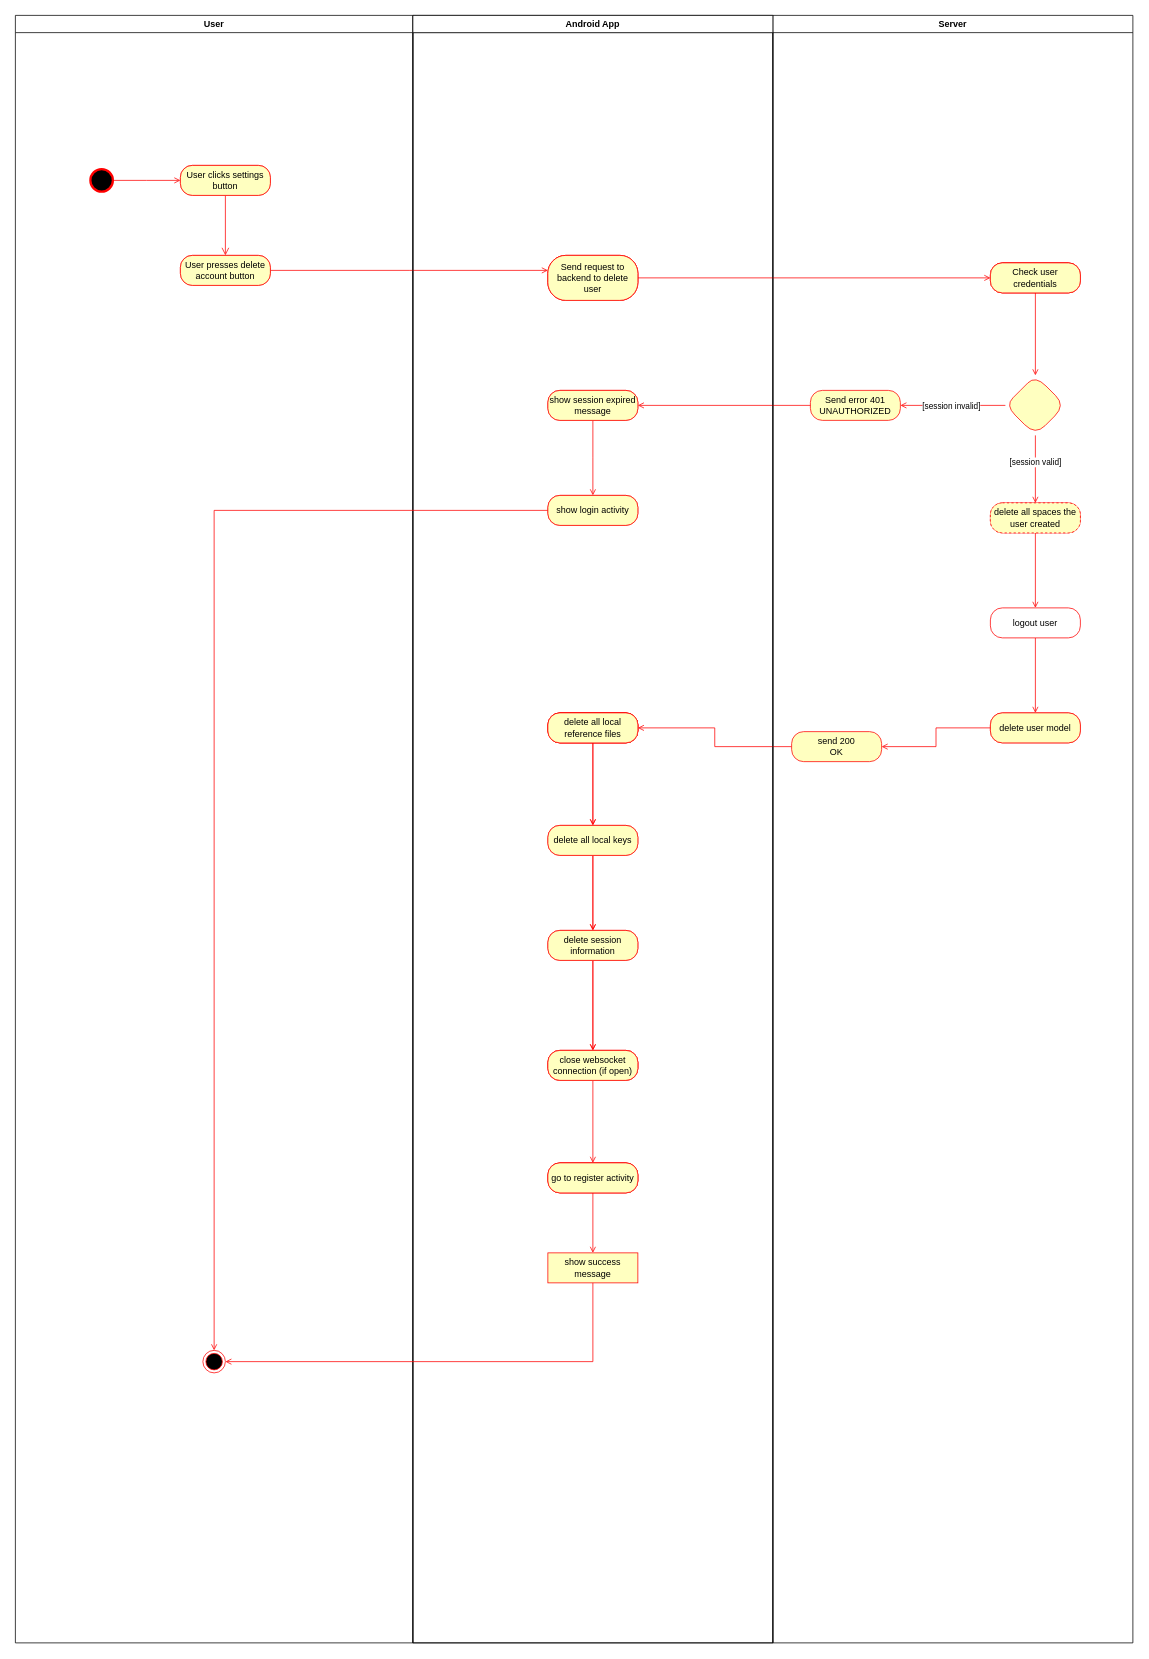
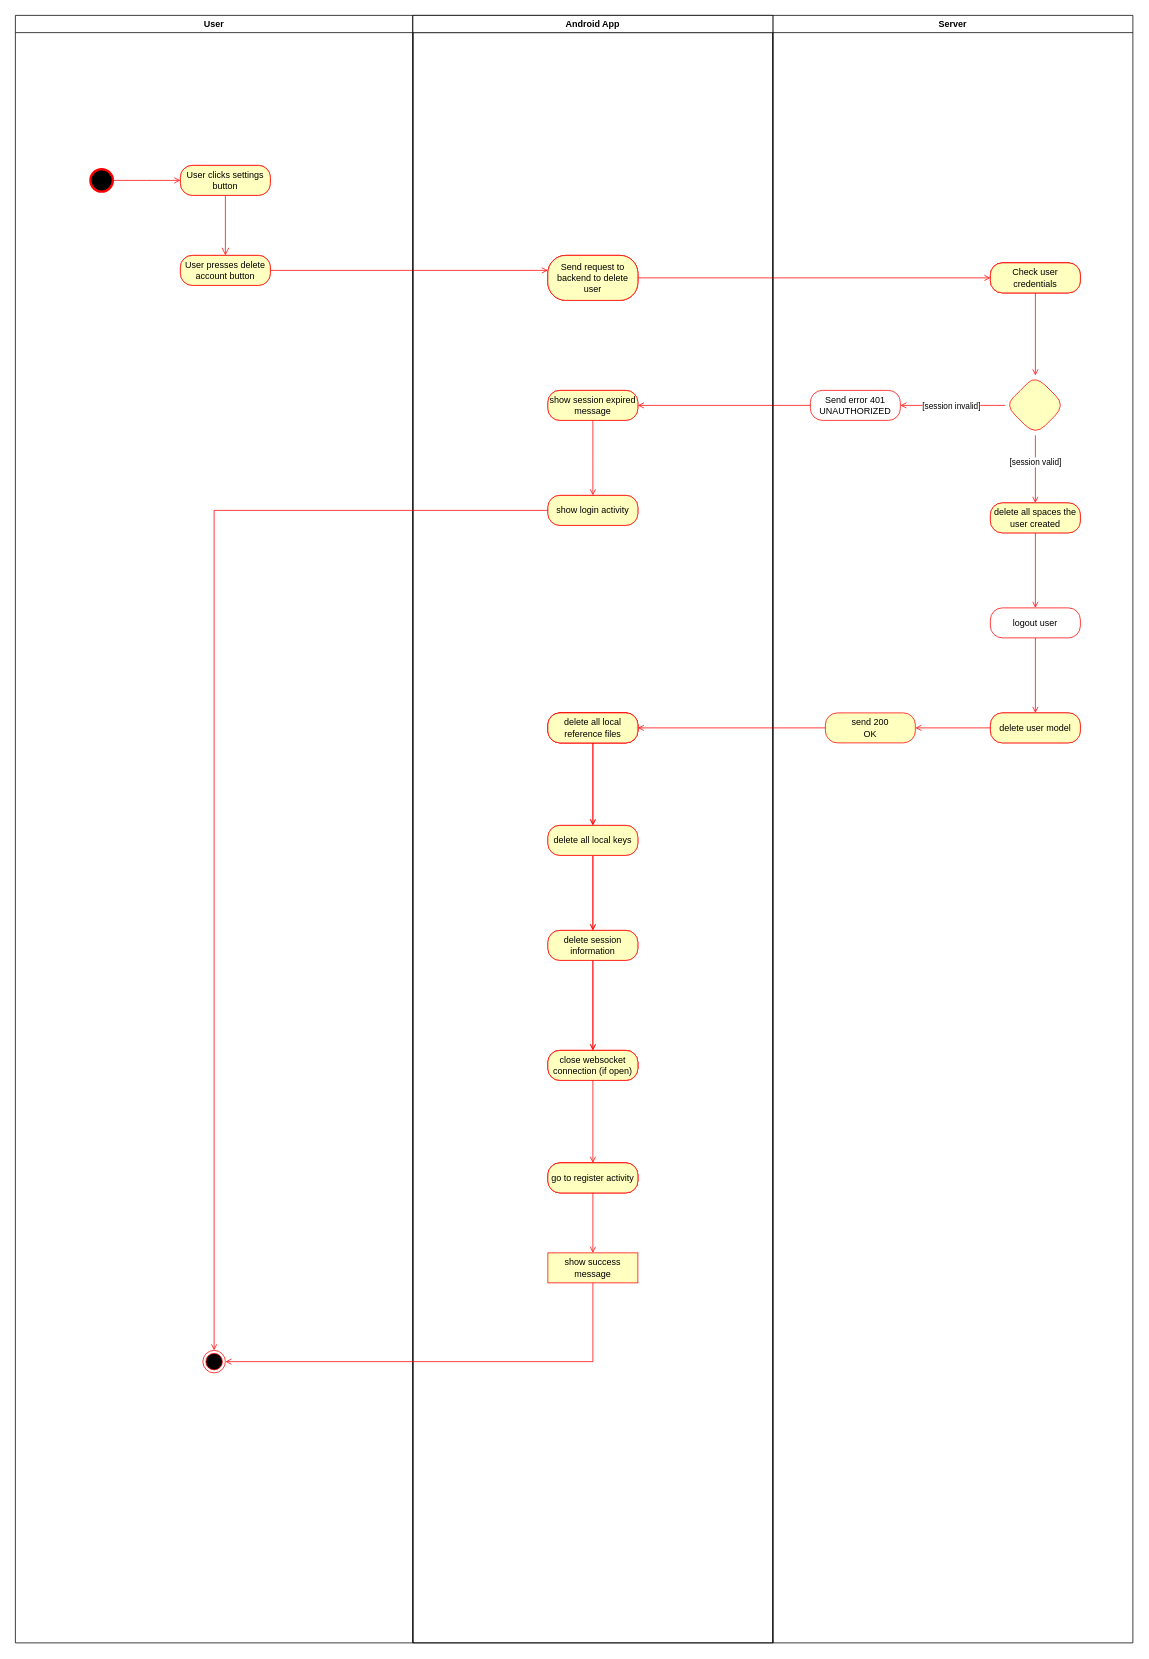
(855, 405) -> (855, 405)
(1035, 518) -> (1035, 518)
(837, 747) -> (870, 728)
